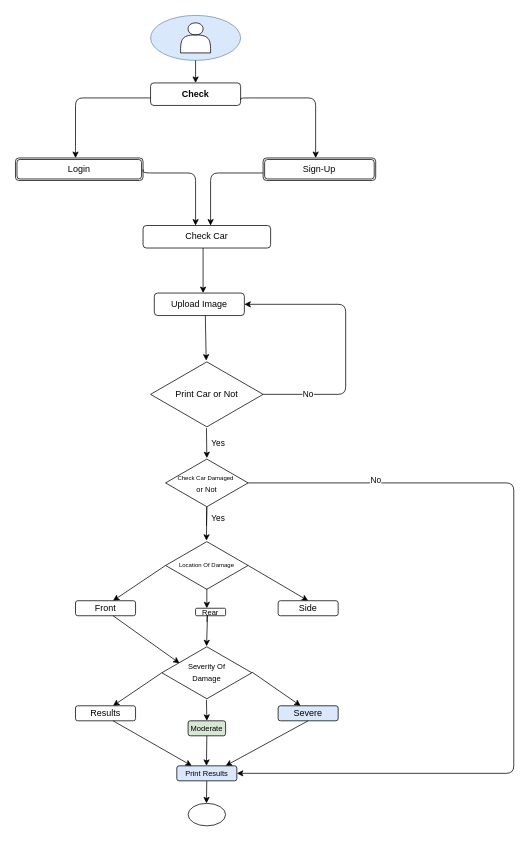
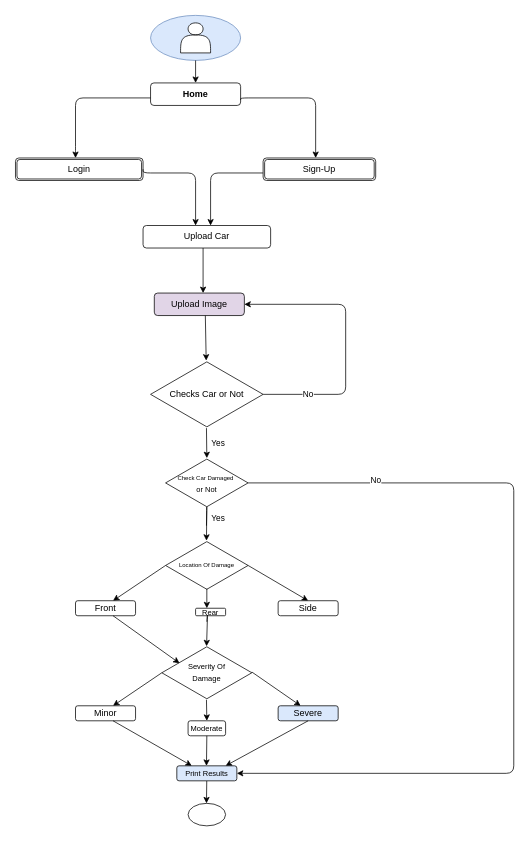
(195, 94) -> (195, 94)
(207, 237) -> (207, 237)
(199, 304) -> (199, 304)
(207, 394) -> (207, 394)
(105, 713) -> (105, 713)
(207, 728) -> (207, 728)
